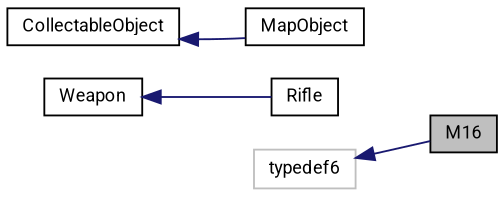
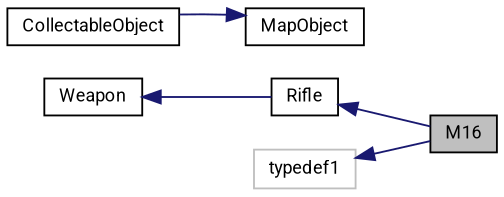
(222, 39) -> (203, 14)
none -> (394, 118)
(305, 169) -> (305, 169)
